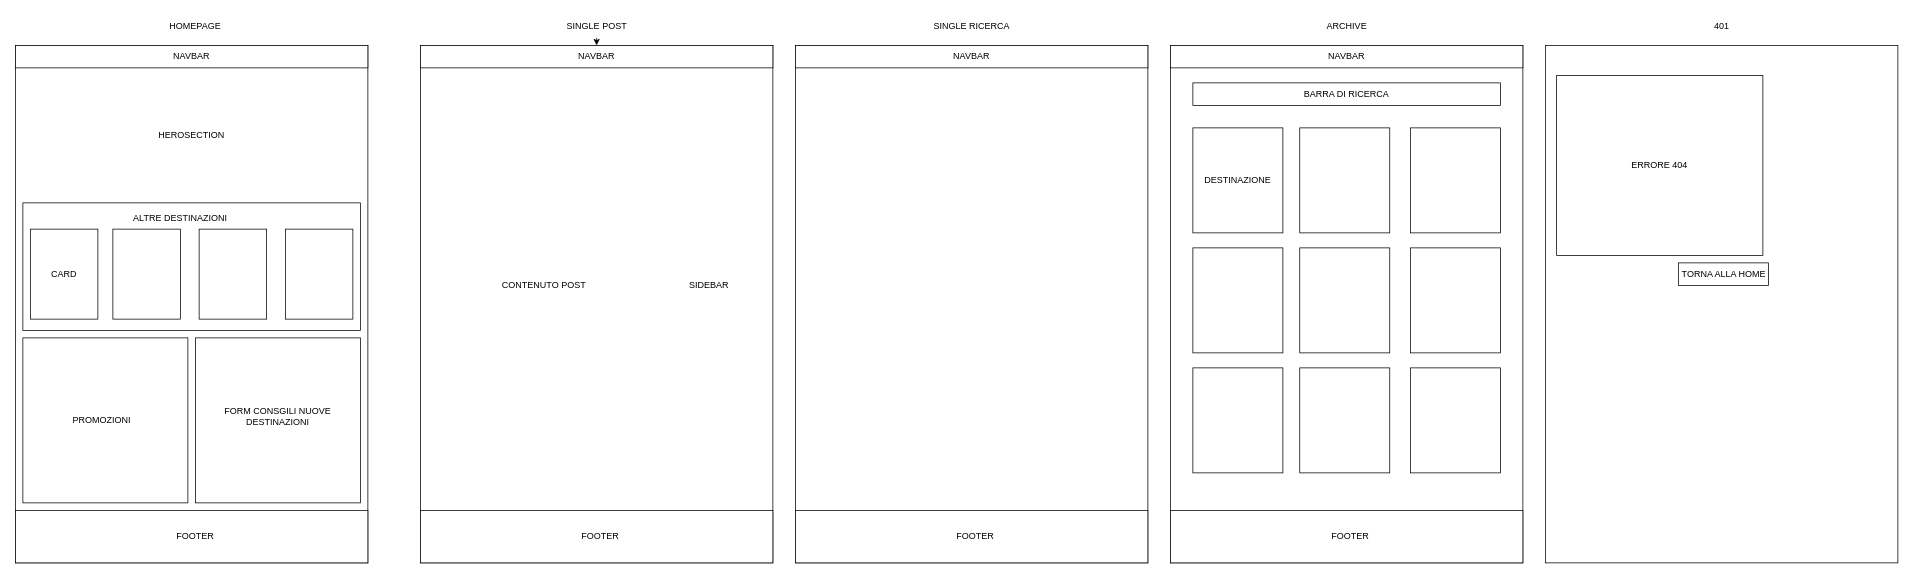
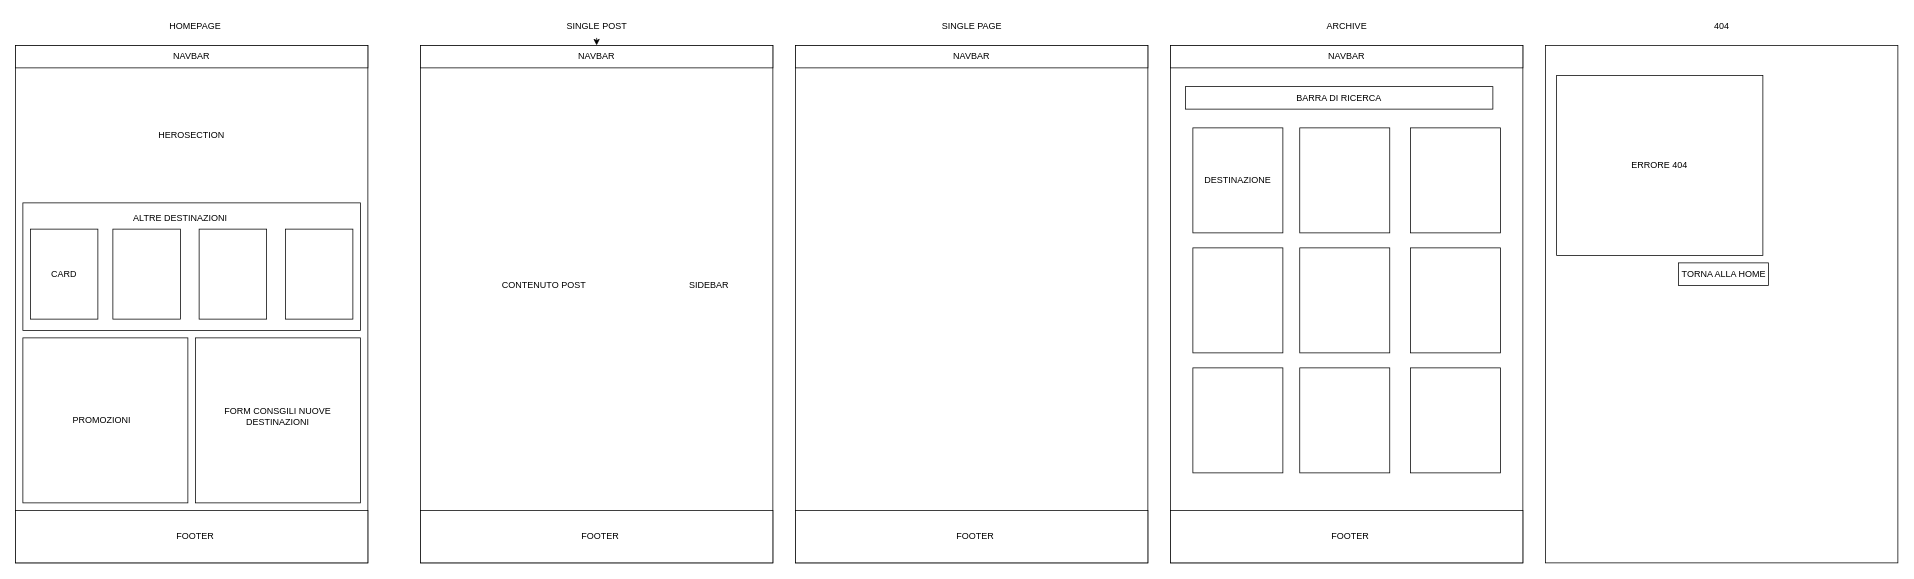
(972, 27) -> (972, 27)
(1722, 27) -> (1722, 27)
(1347, 94) -> (1339, 98)
